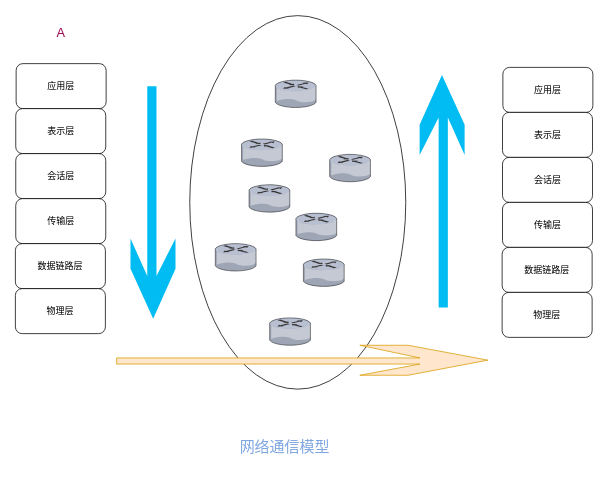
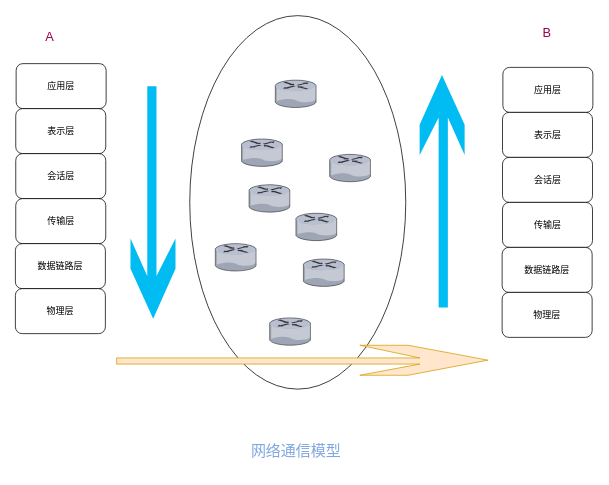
(61, 33) -> (50, 37)
none -> (547, 33)
(285, 446) -> (296, 450)
